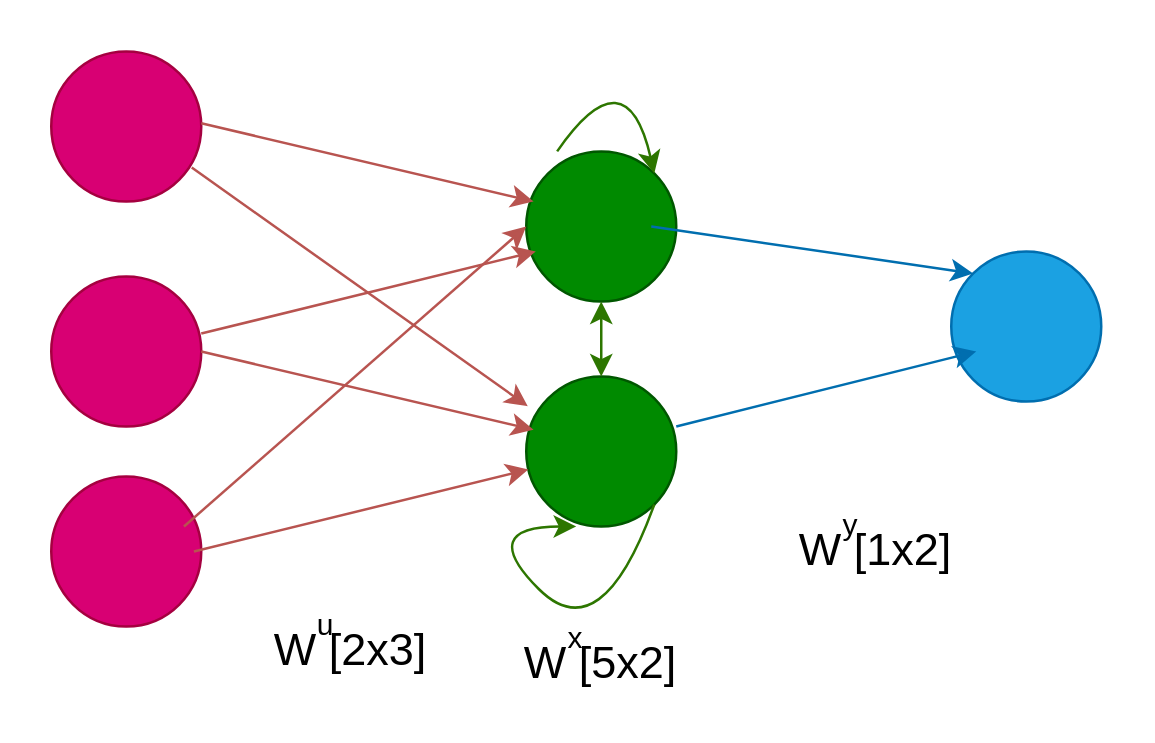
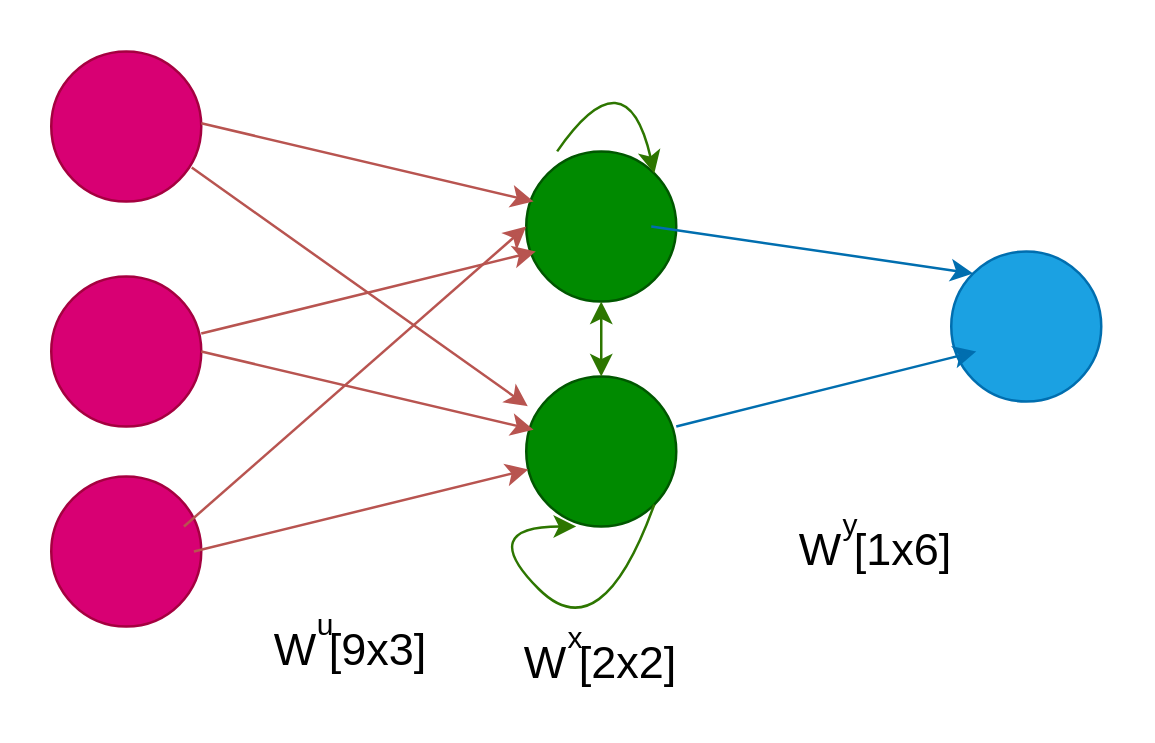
(876, 551) -> (876, 551)
(351, 651) -> (351, 651)
(601, 664) -> (601, 664)
